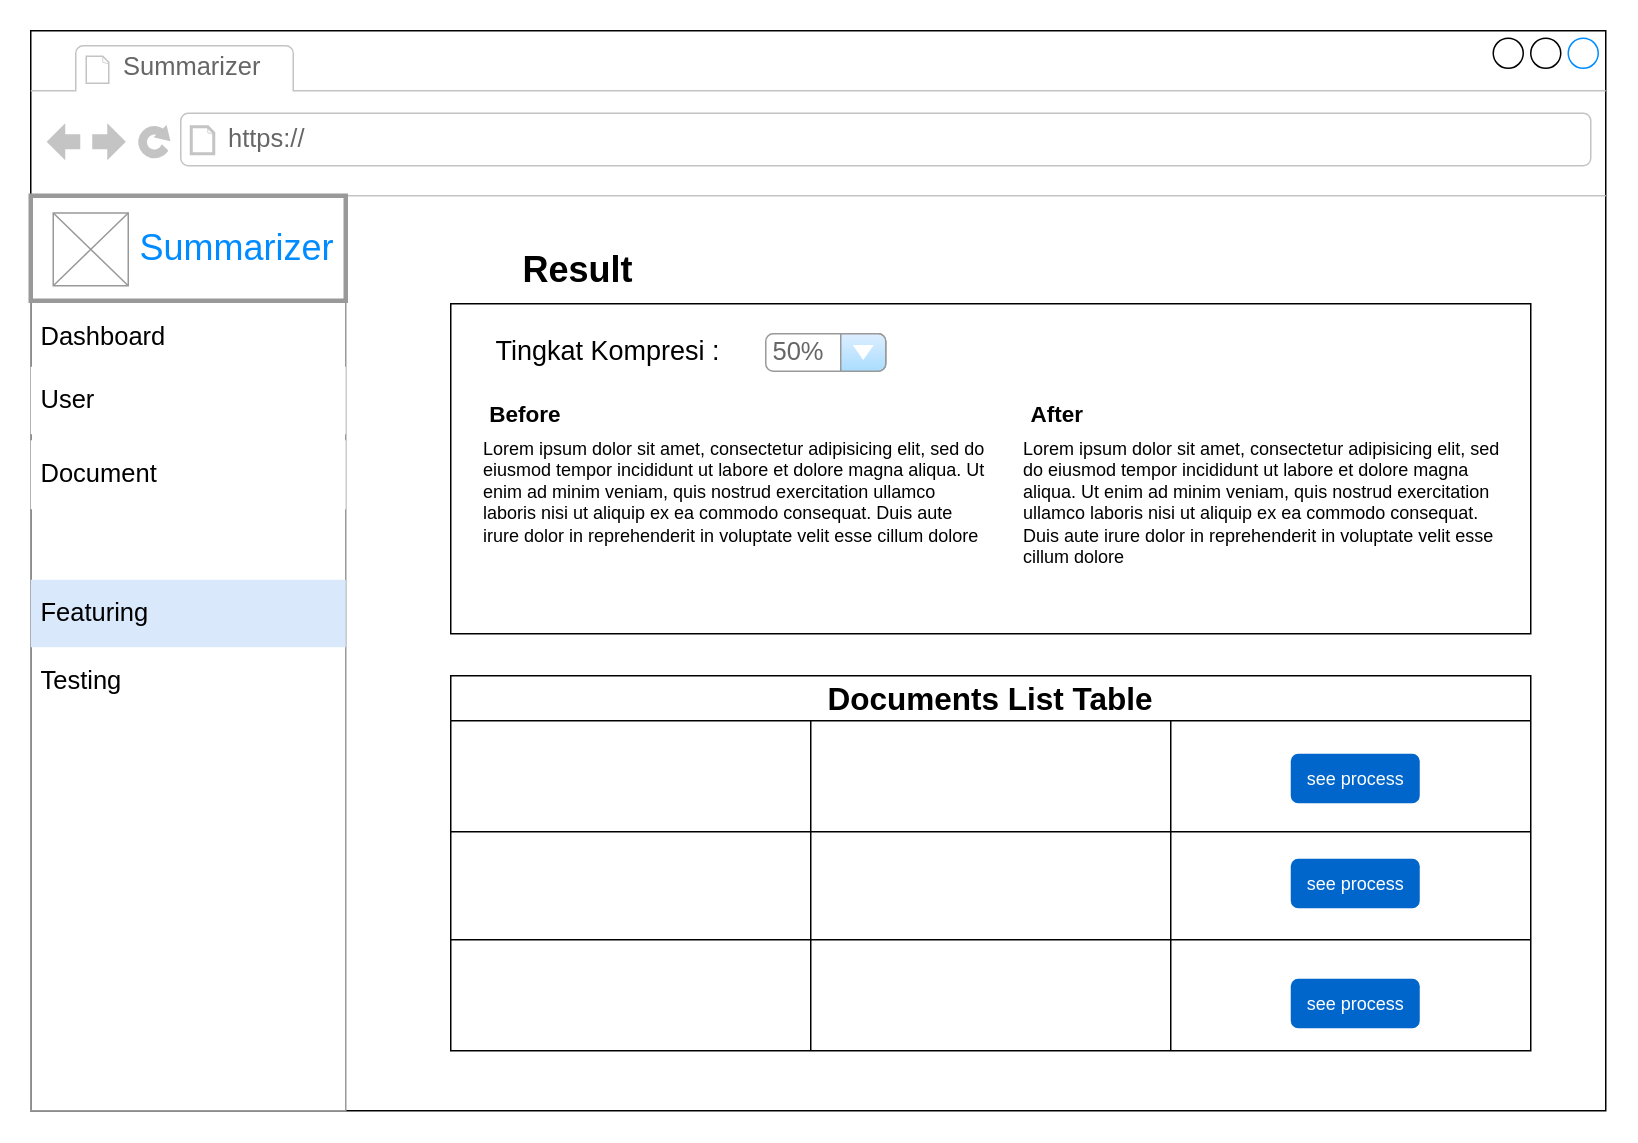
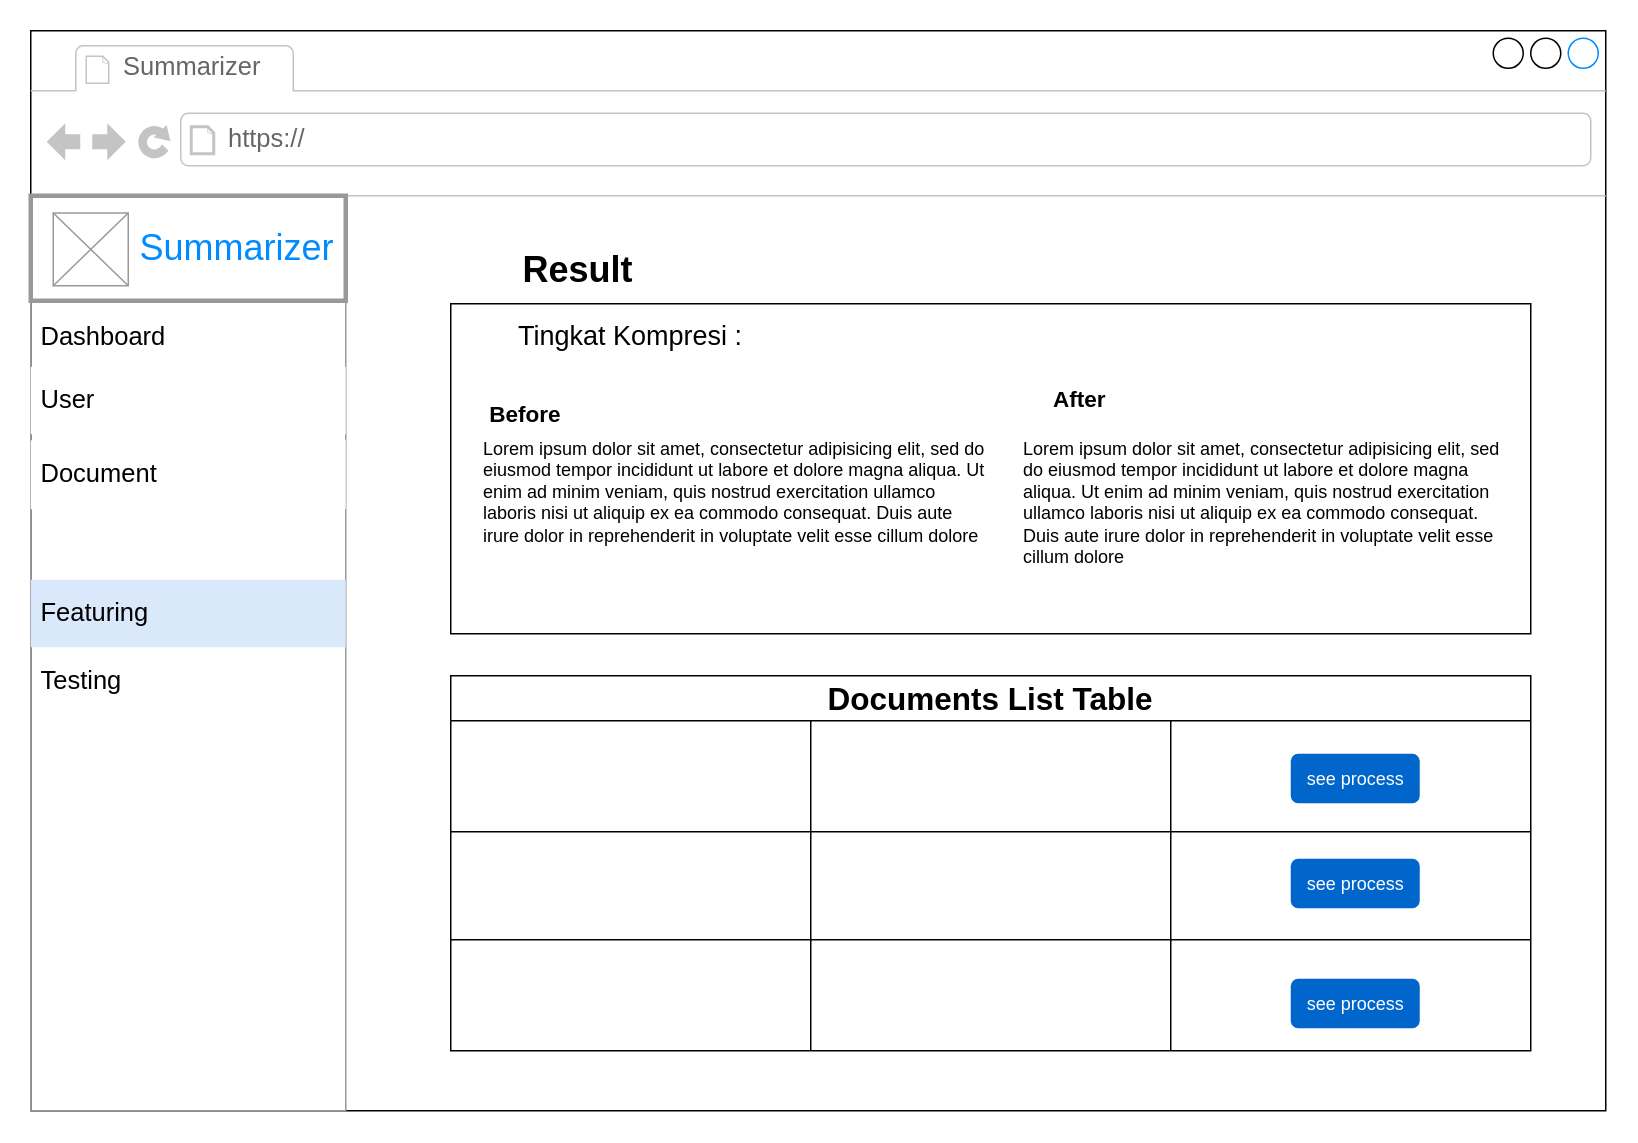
(608, 352) -> (631, 337)
(826, 353) -> none
(1058, 413) -> (1080, 398)
